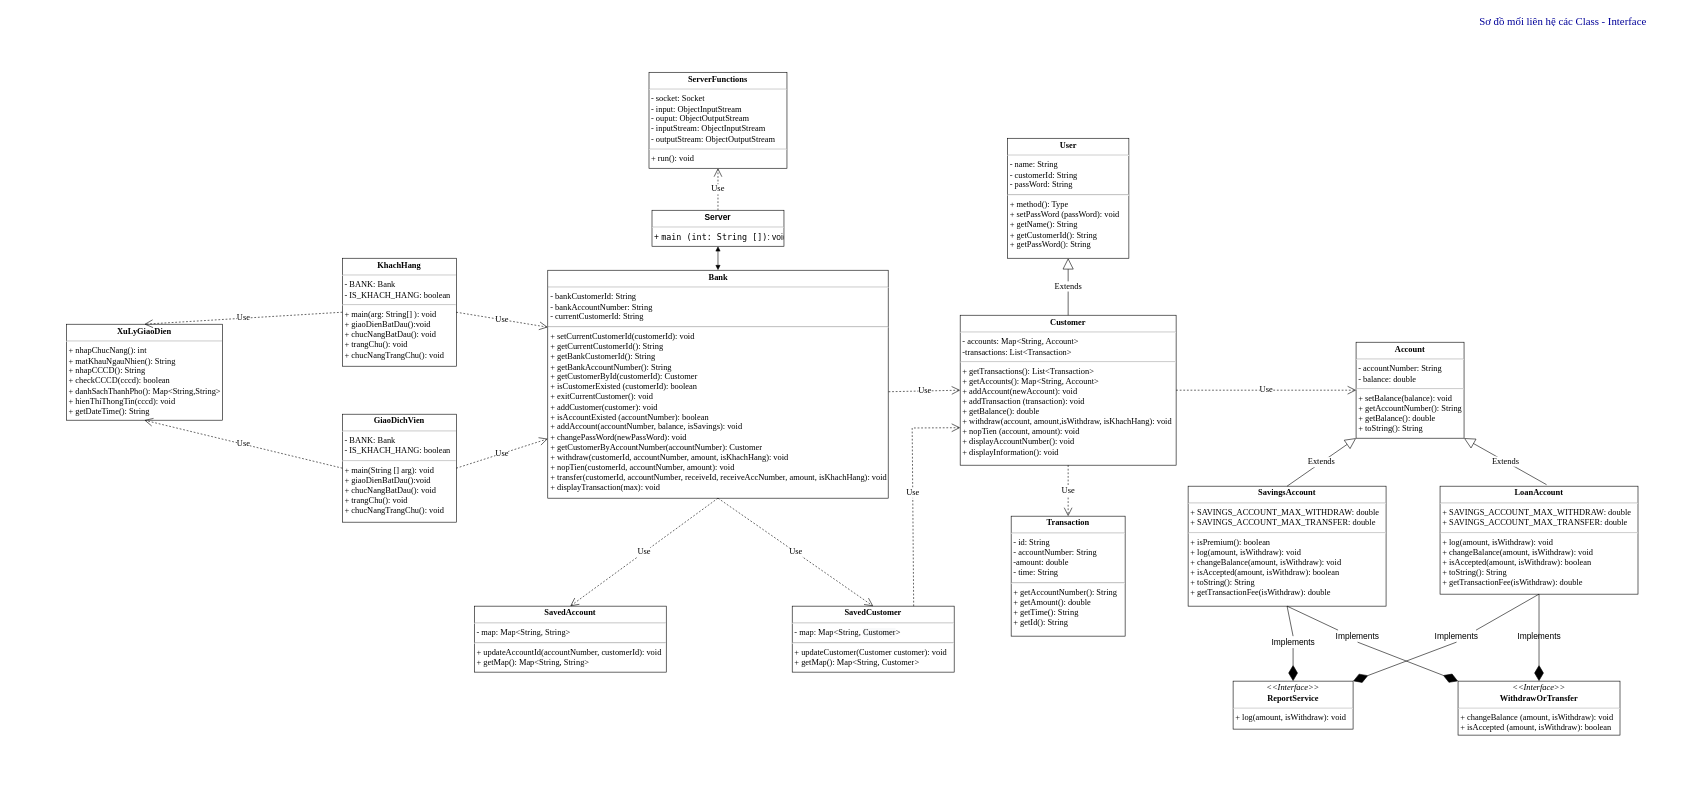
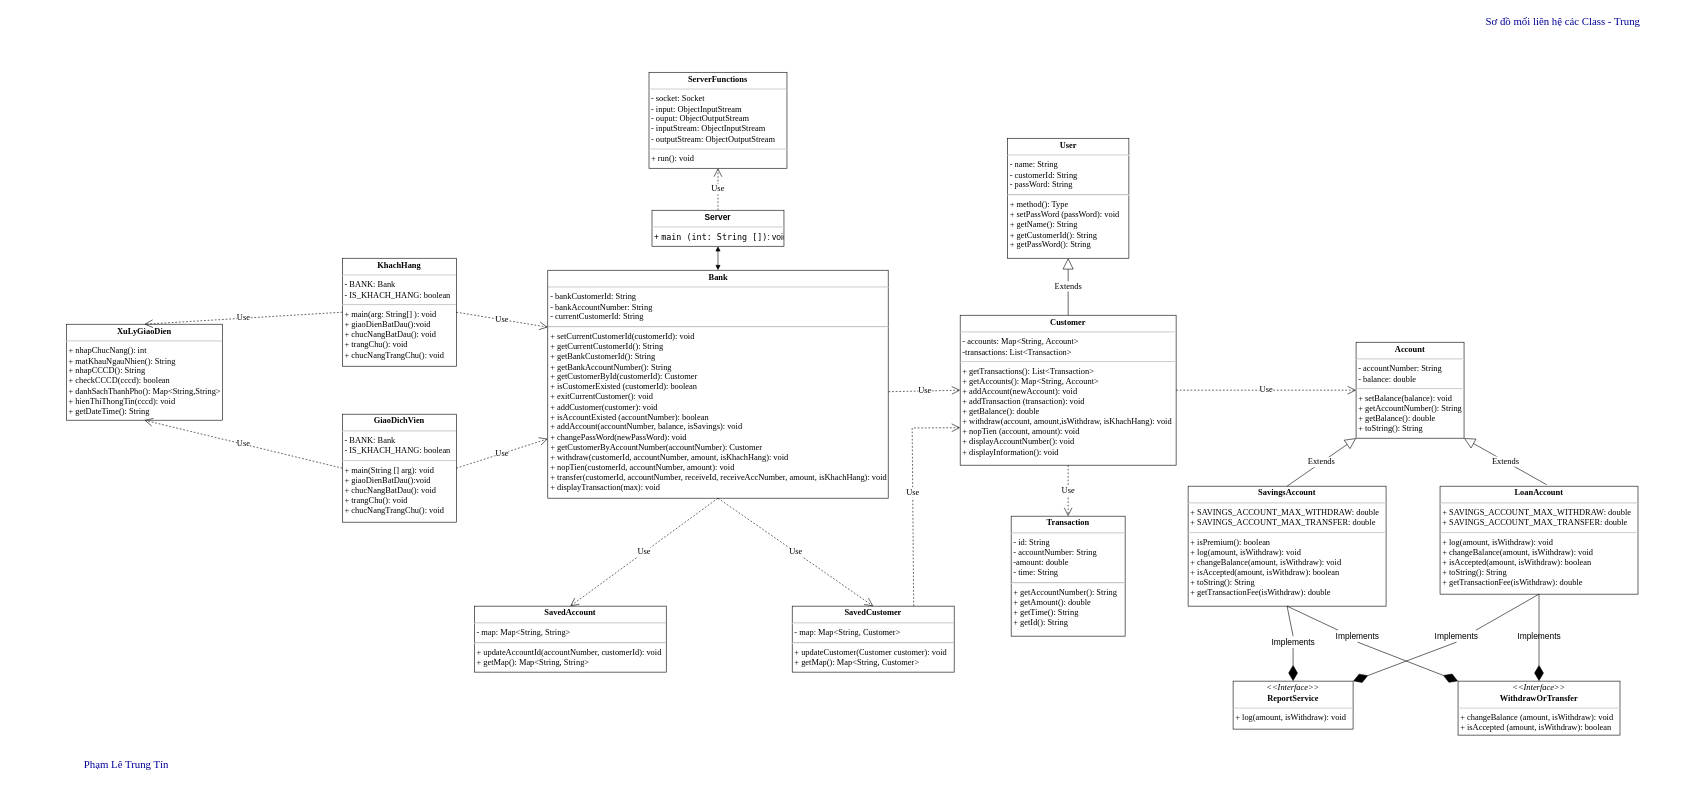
(1563, 21) -> (1563, 21)
none -> (126, 765)
